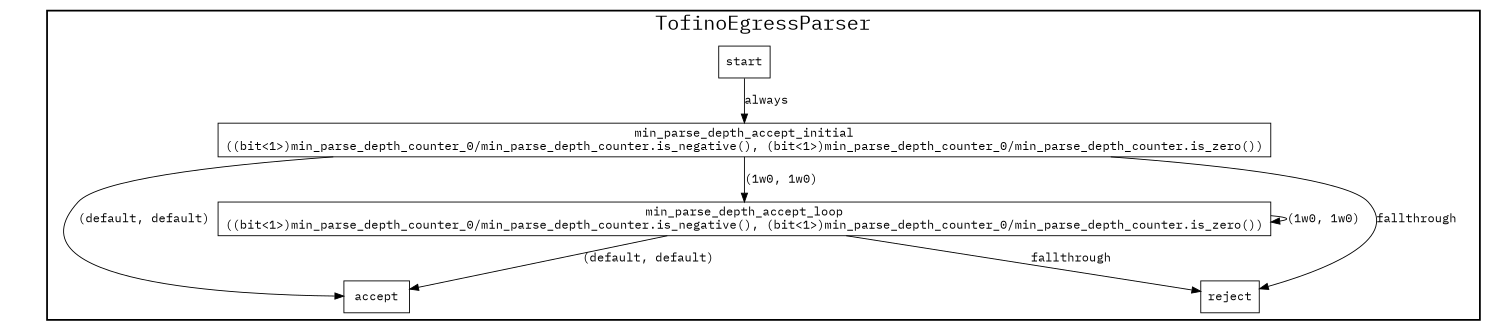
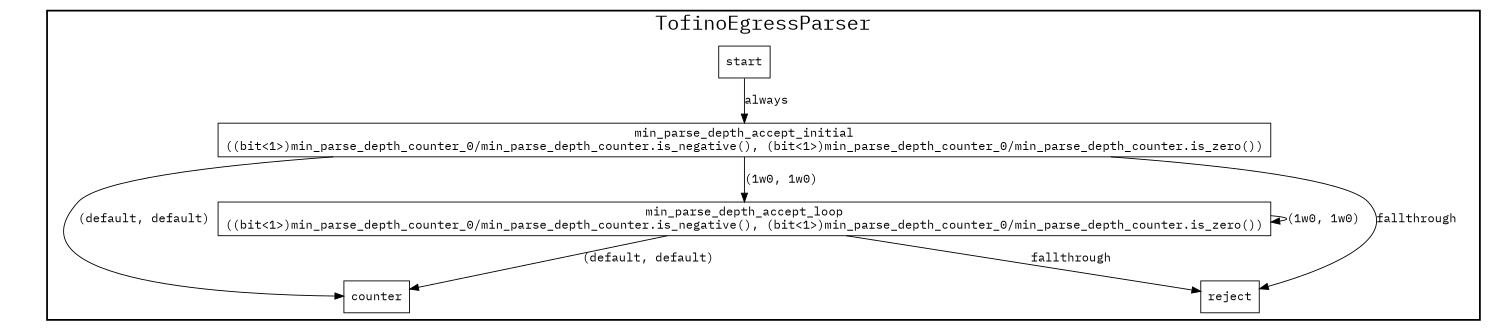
(377, 297) -> (377, 297)
